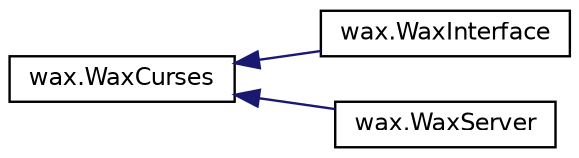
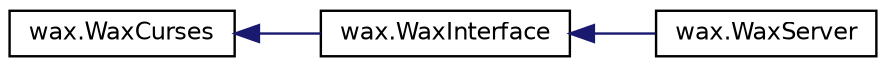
(297, 104) -> (625, 34)
